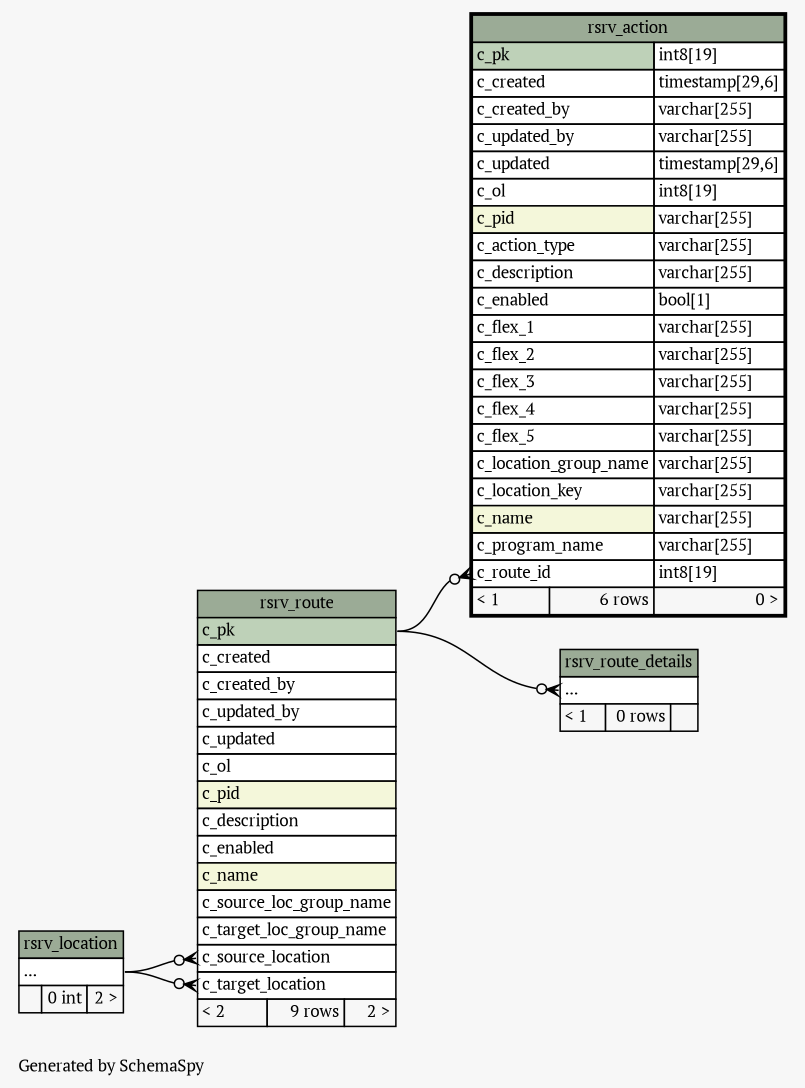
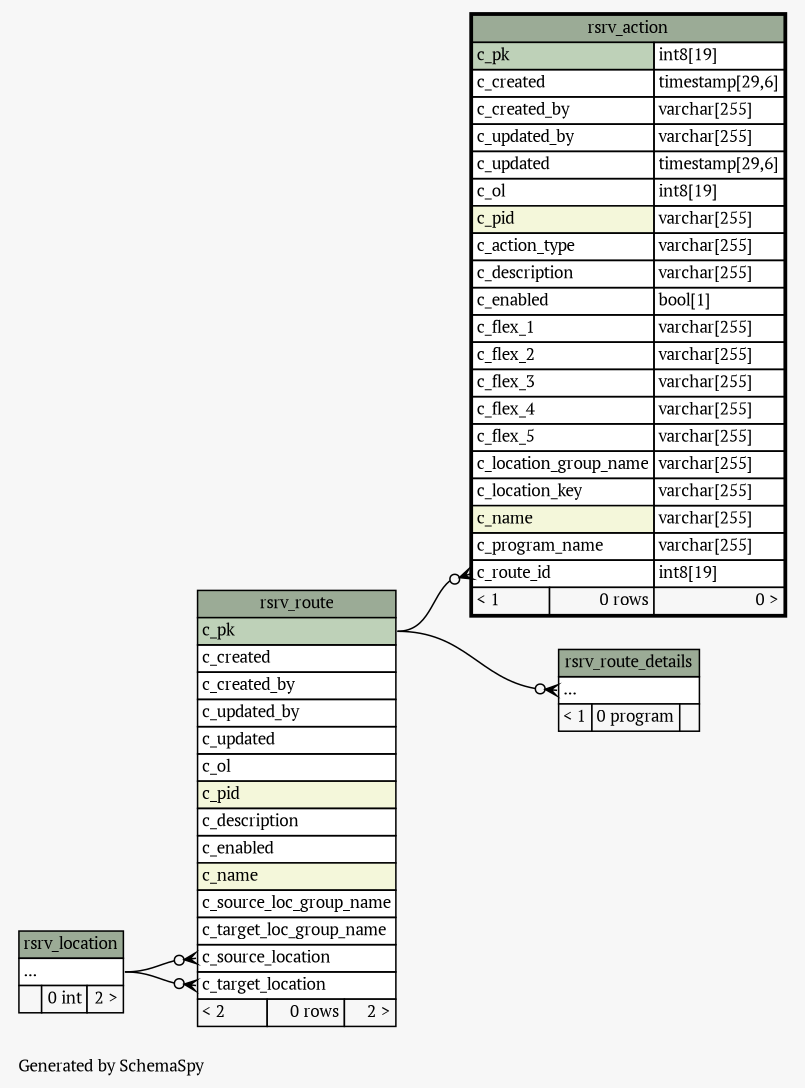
(624, 600) -> (624, 600)
(641, 717) -> (636, 717)
(315, 1012) -> (315, 1012)
